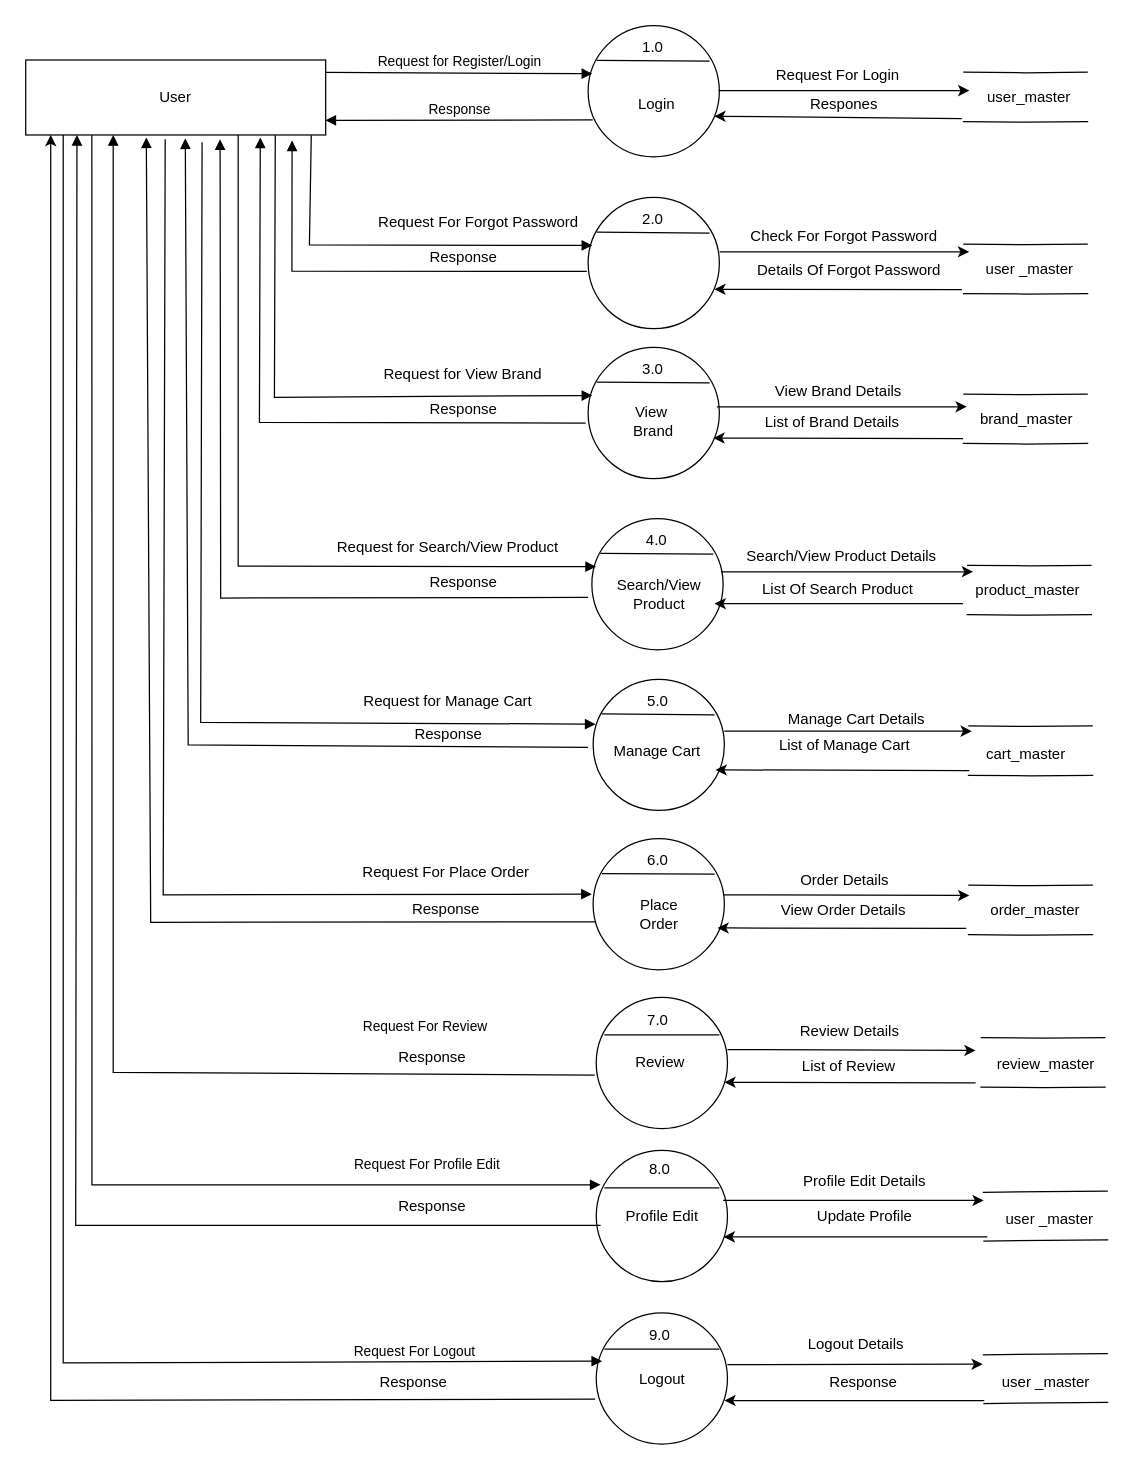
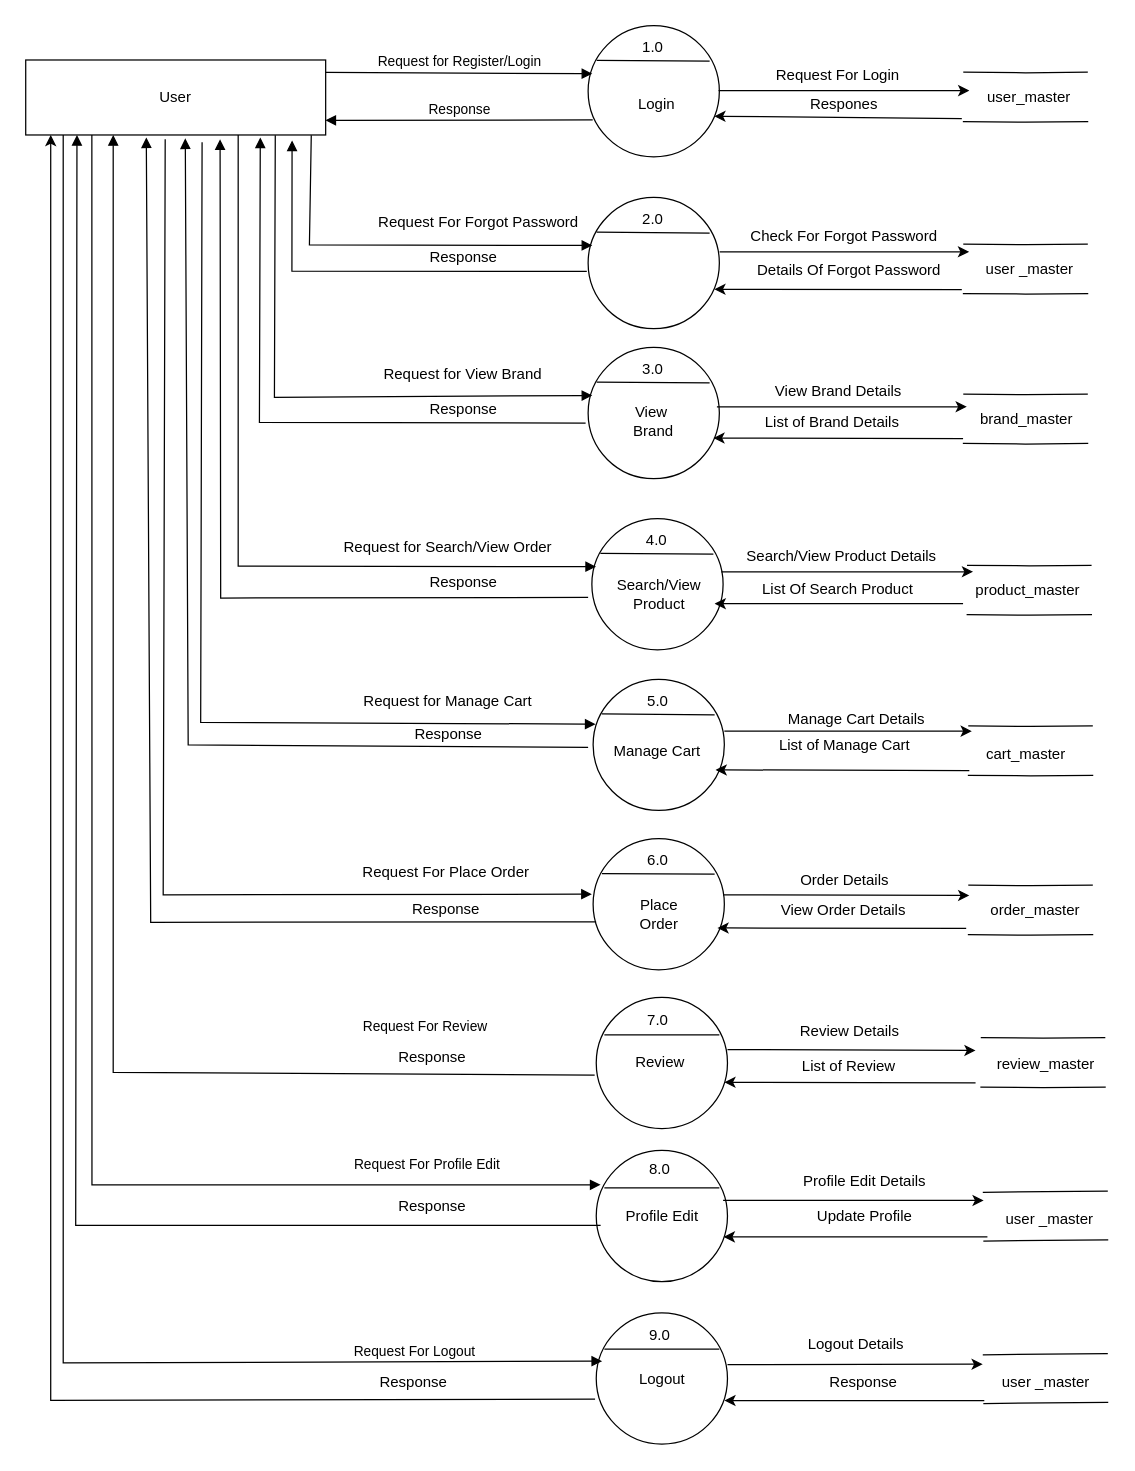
(448, 548) -> (448, 548)
